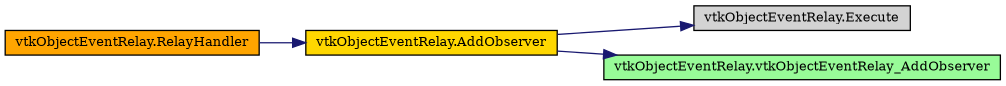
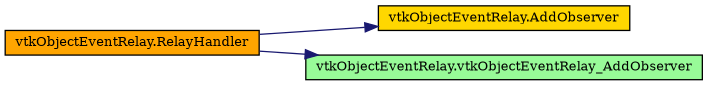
(802, 18) -> none
(580, 53) -> (282, 53)
